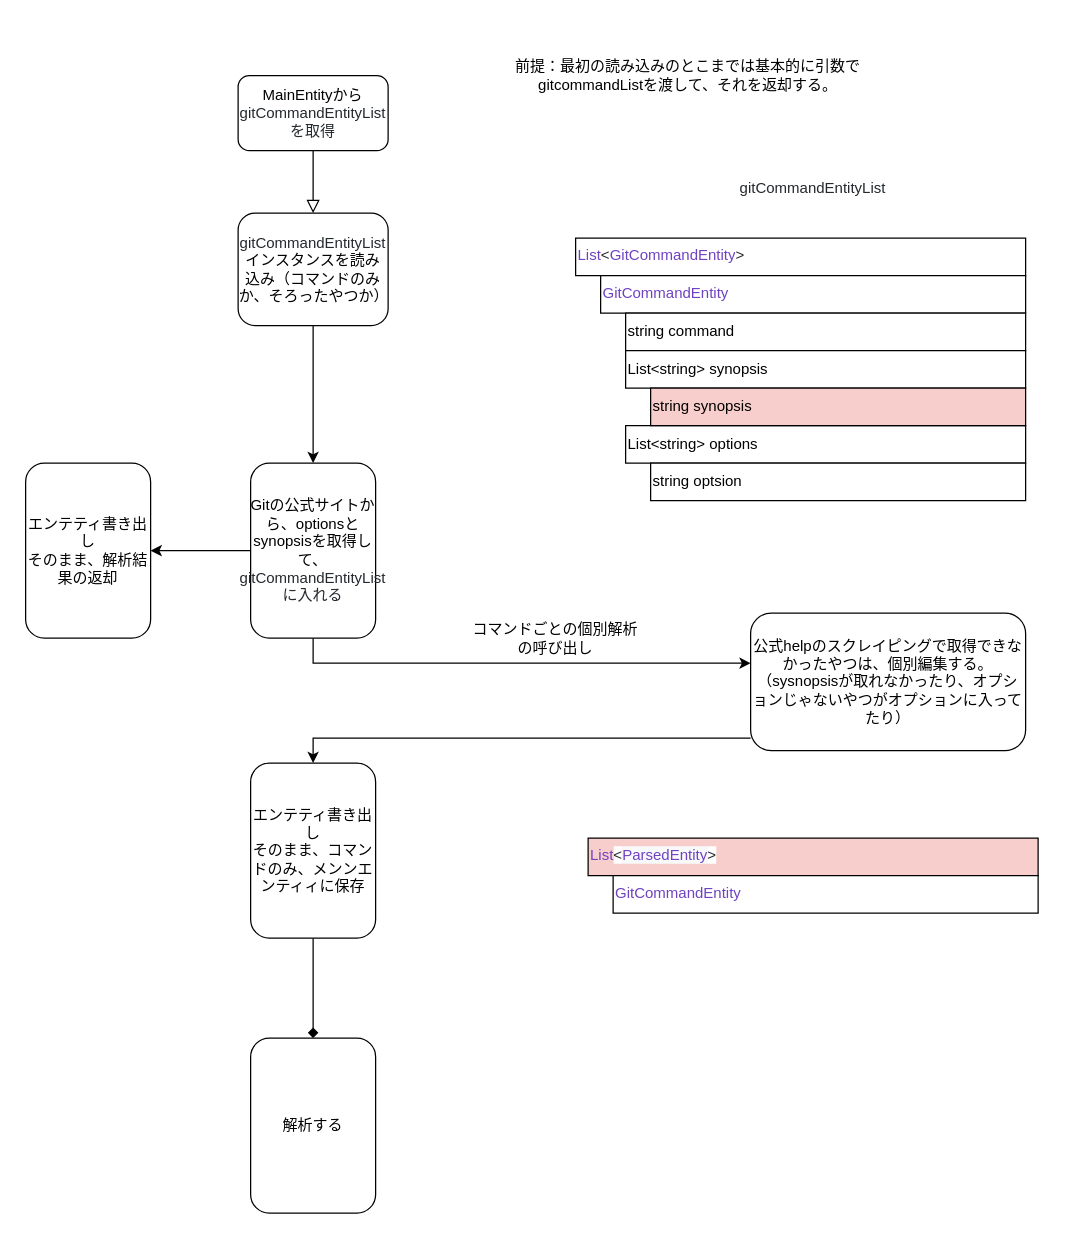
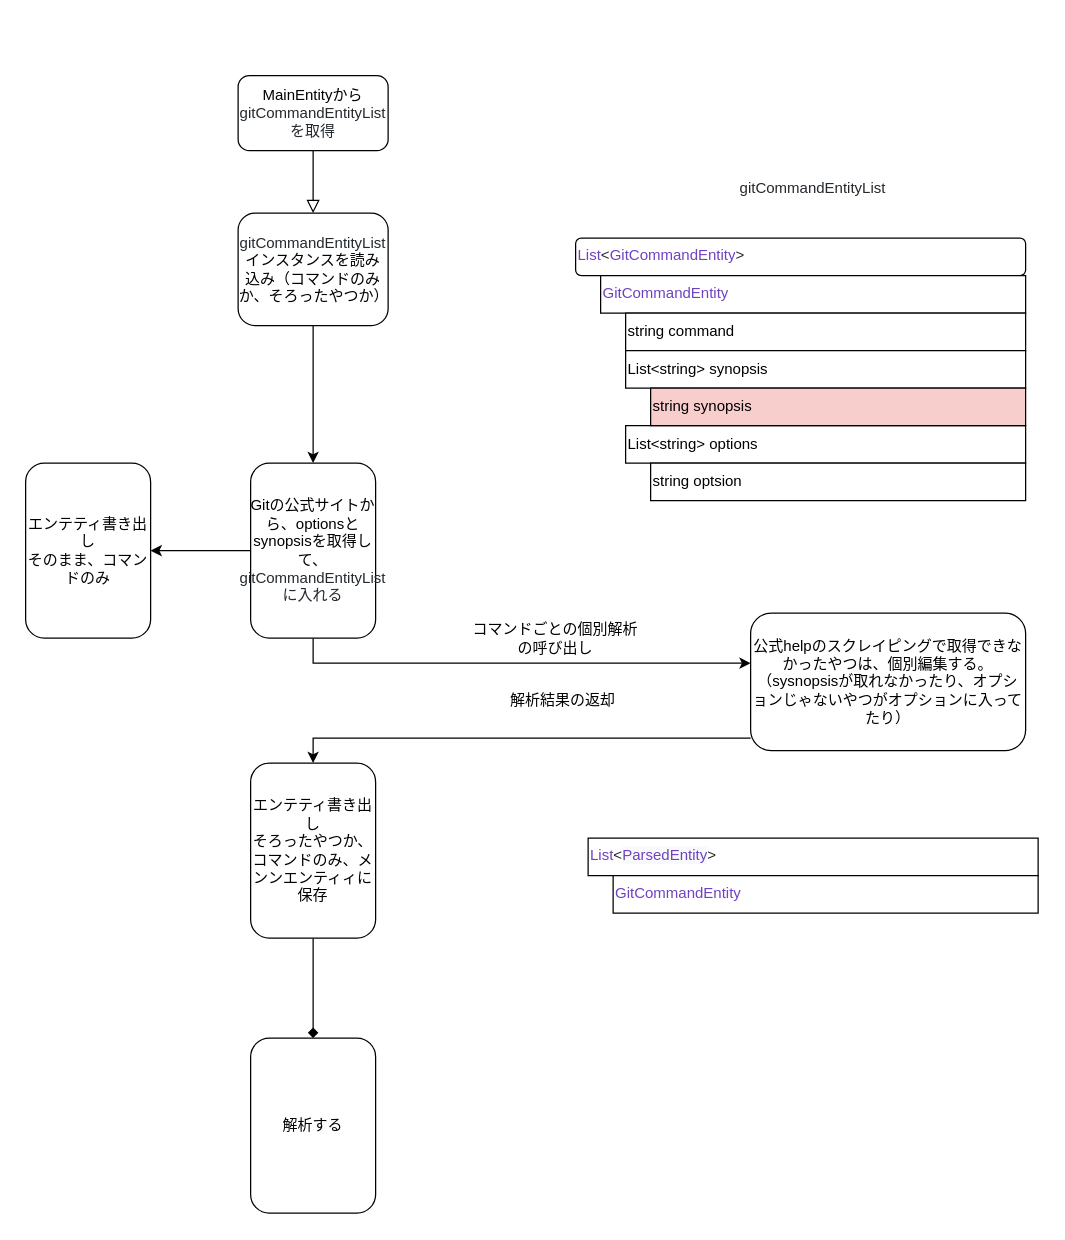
(688, 76) -> none
(801, 257) -> (801, 257)
(88, 551) -> (88, 551)
none -> (563, 701)
(313, 851) -> (313, 851)
(813, 857) -> (813, 857)
